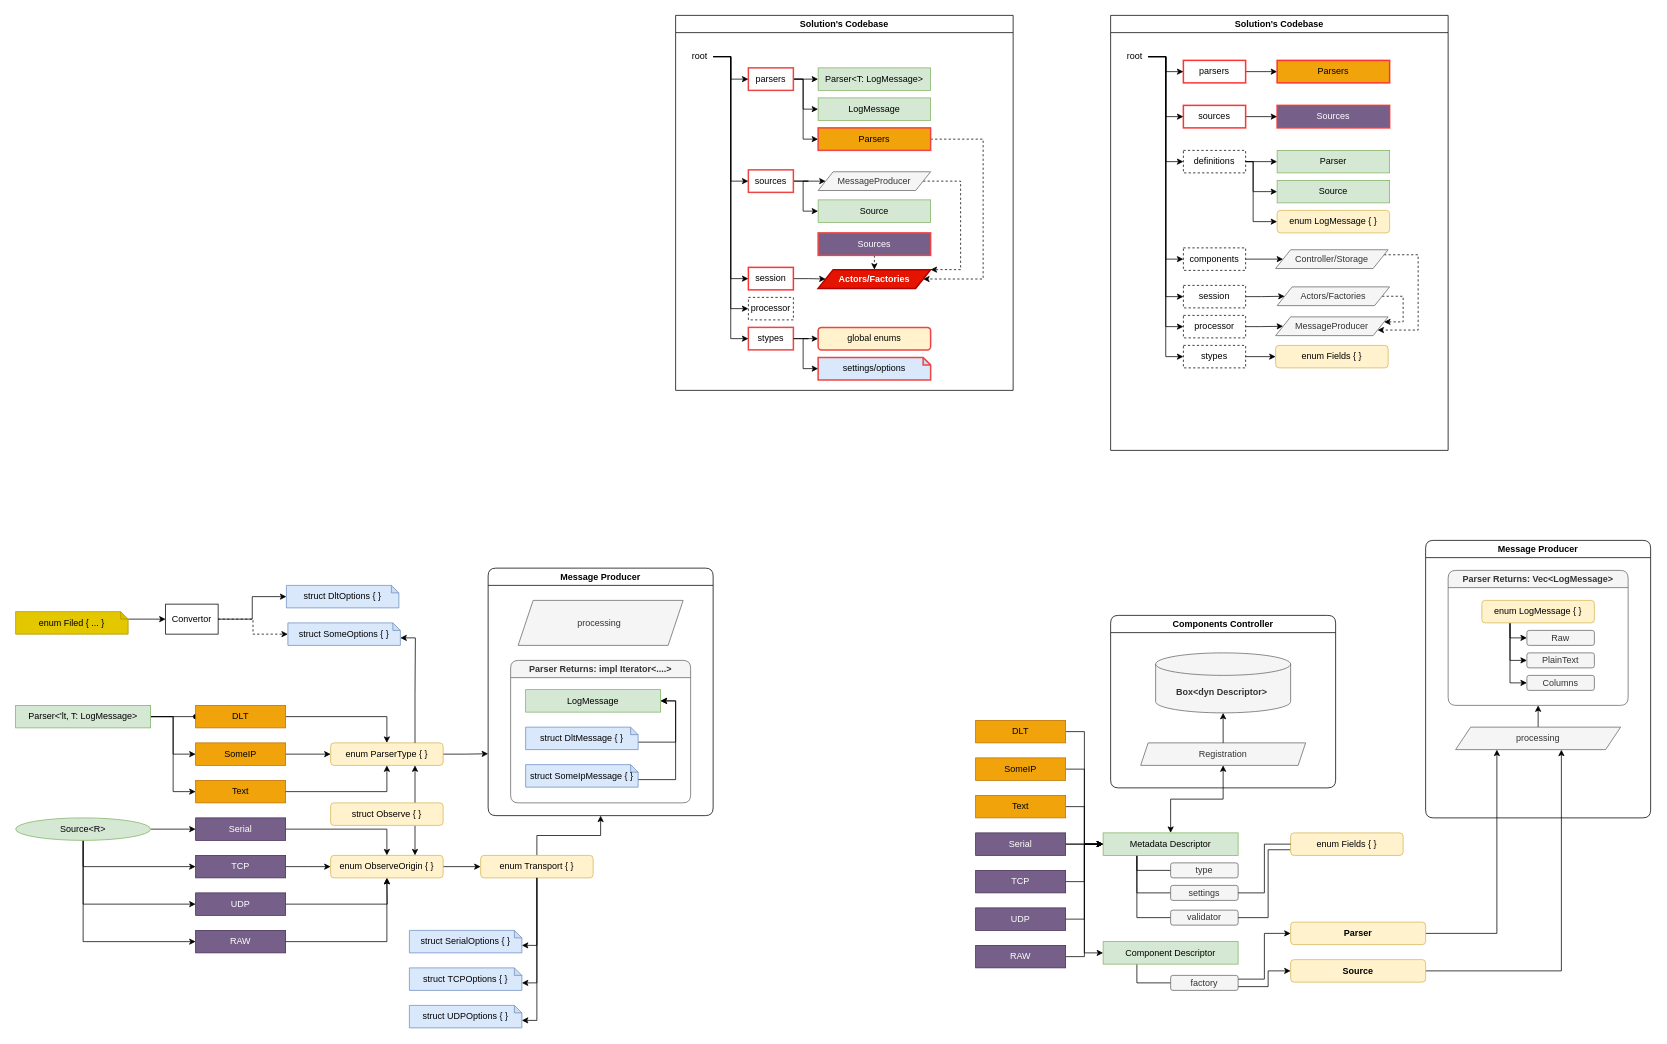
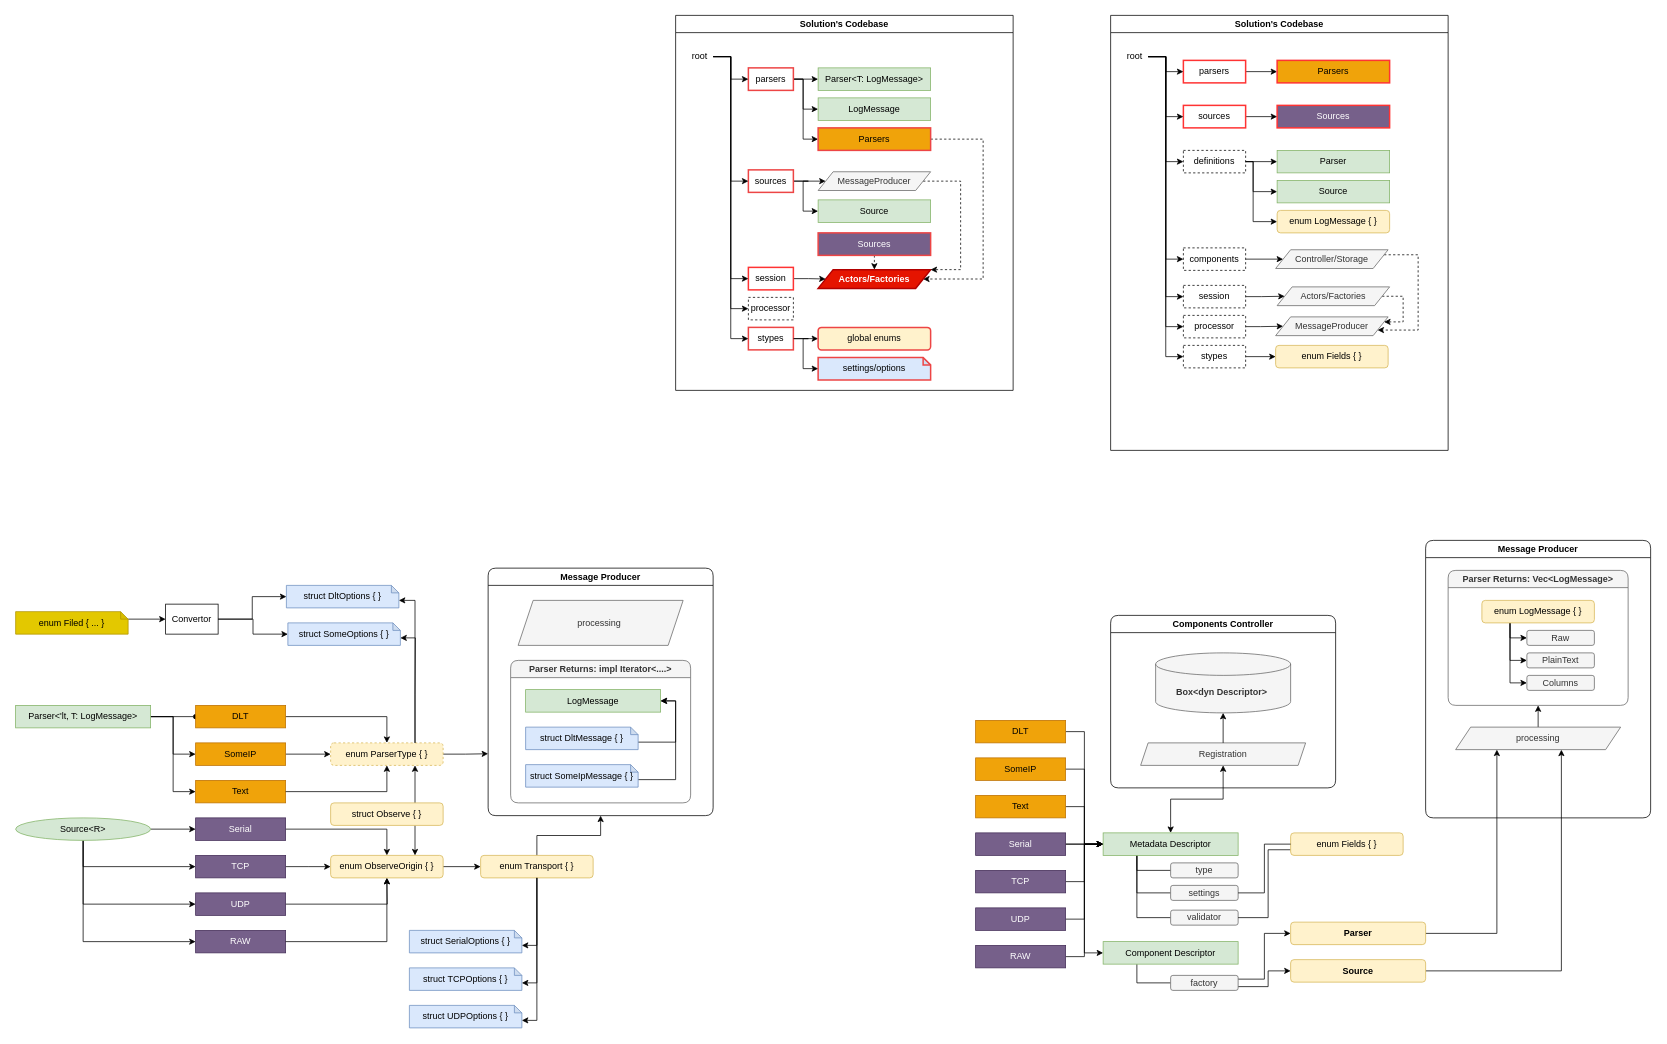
none -> (411, 600)
(260, 634) -> (260, 634)
(387, 754) -> (387, 754)
